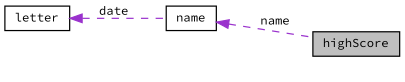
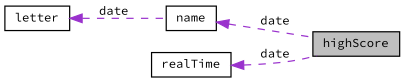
(272, 21) -> (272, 21)
none -> (191, 65)
